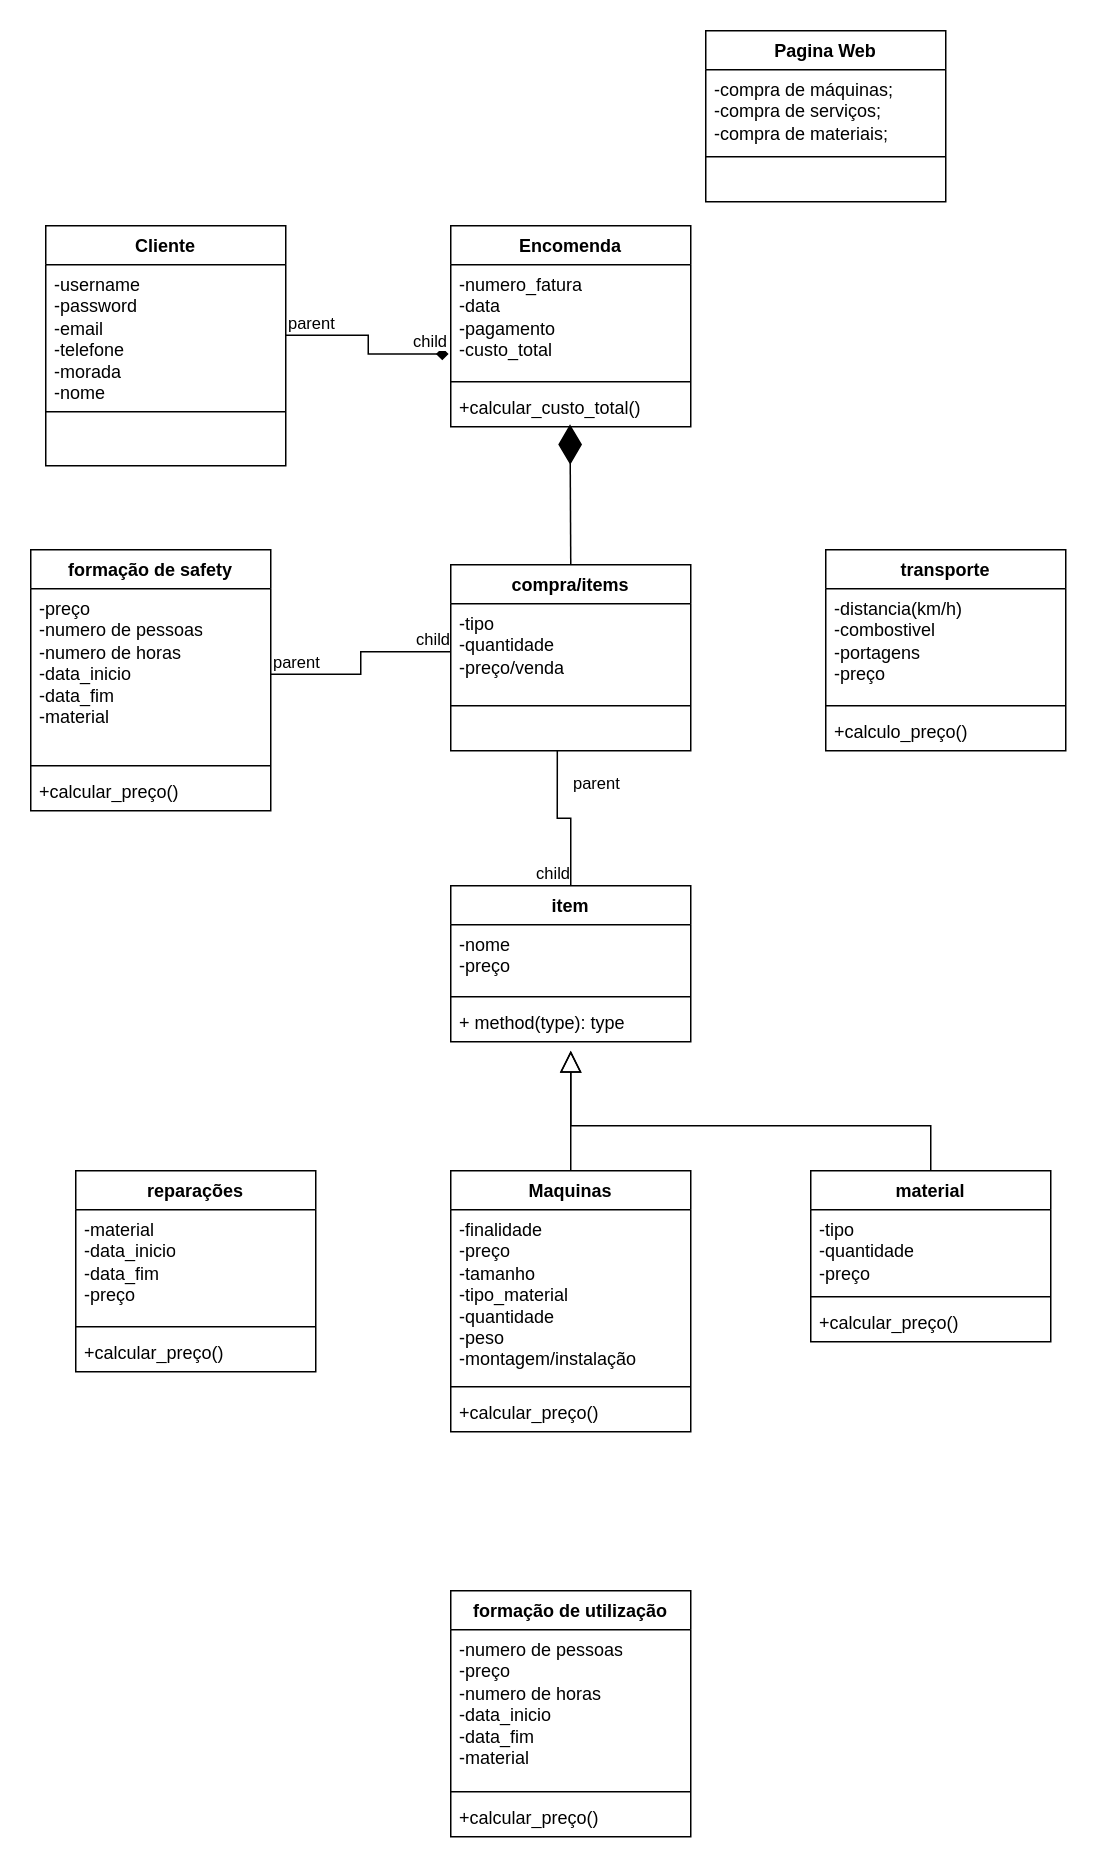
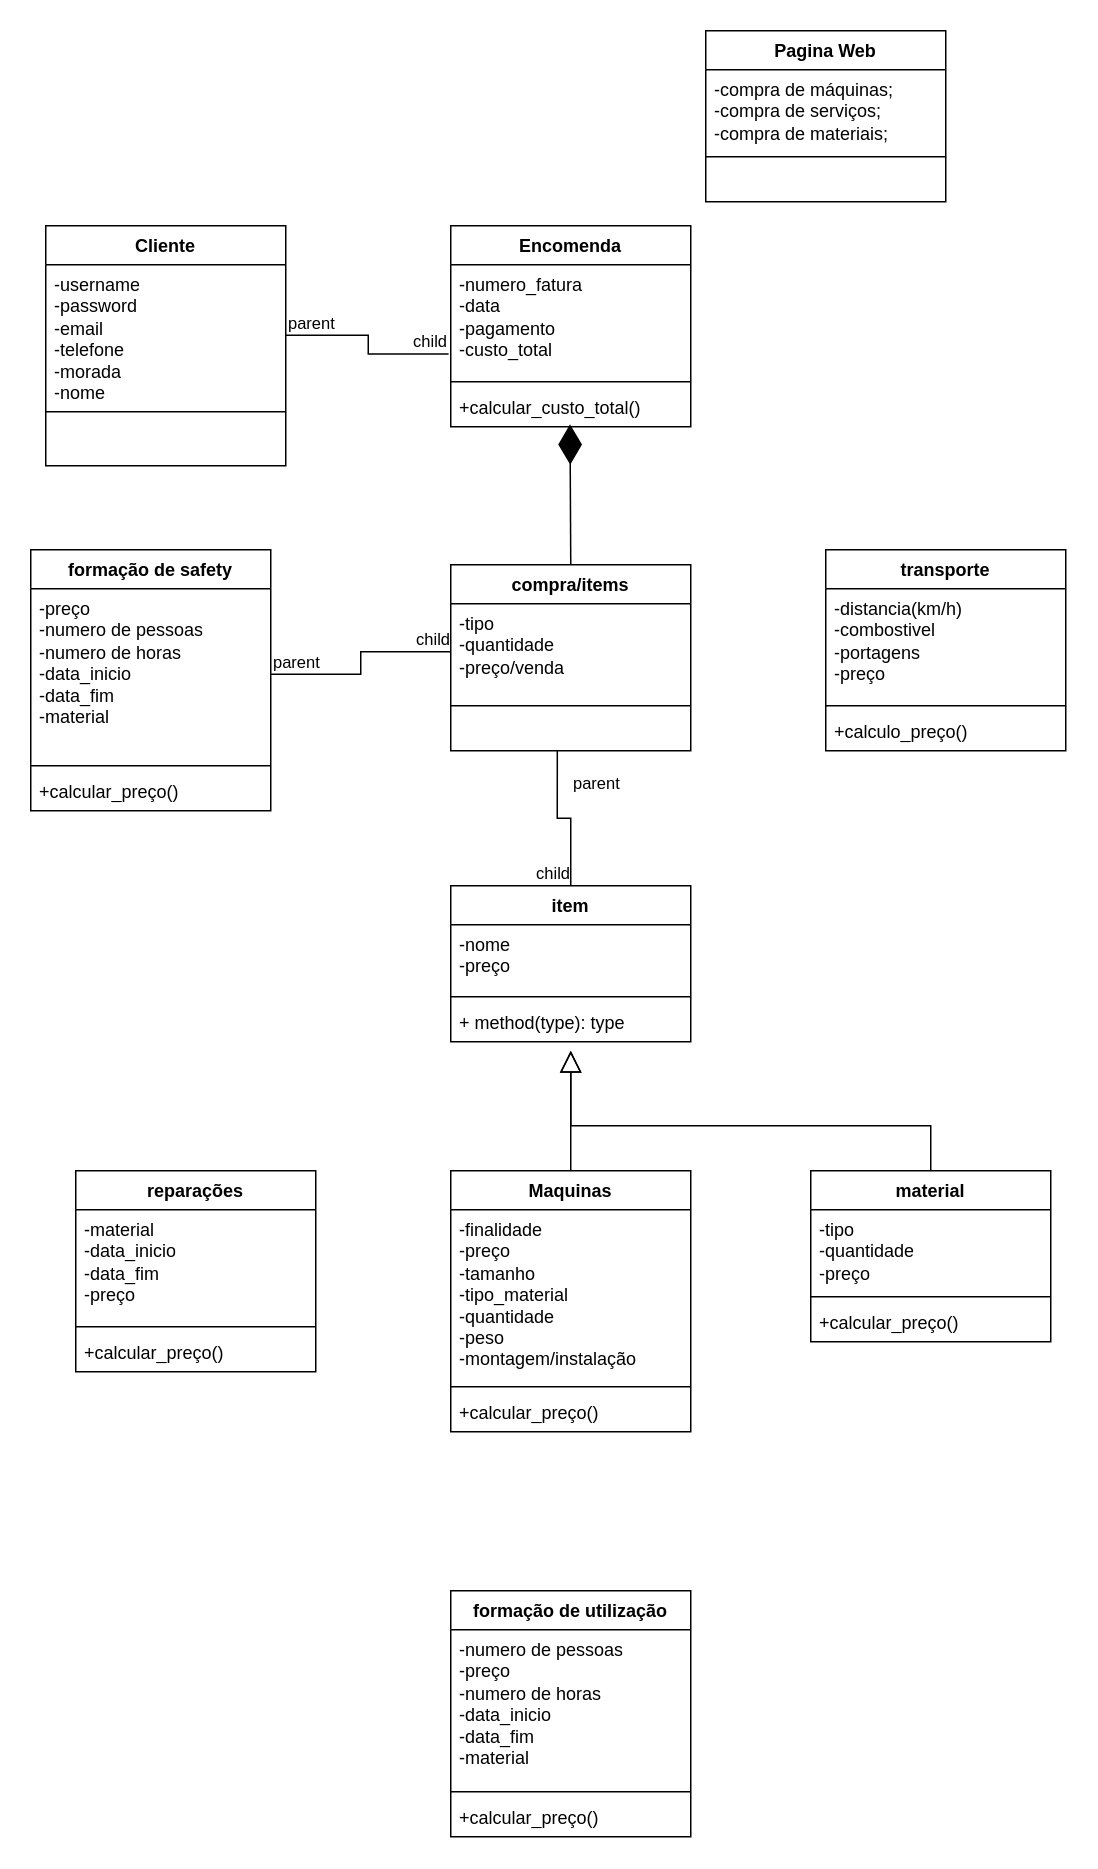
(436, 354) -> (441, 354)
